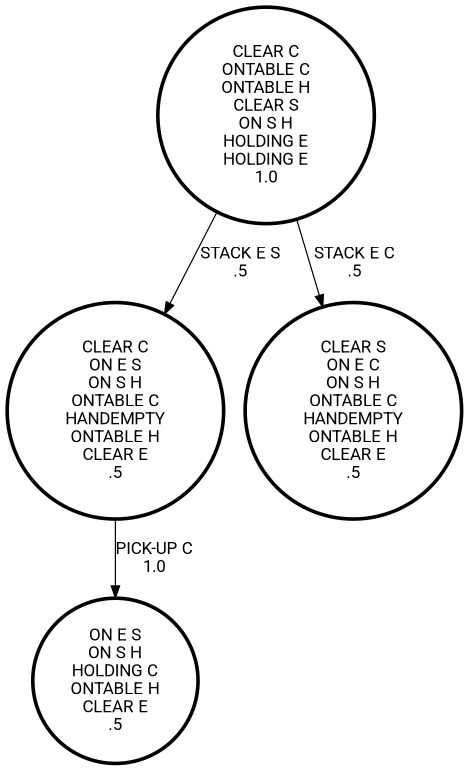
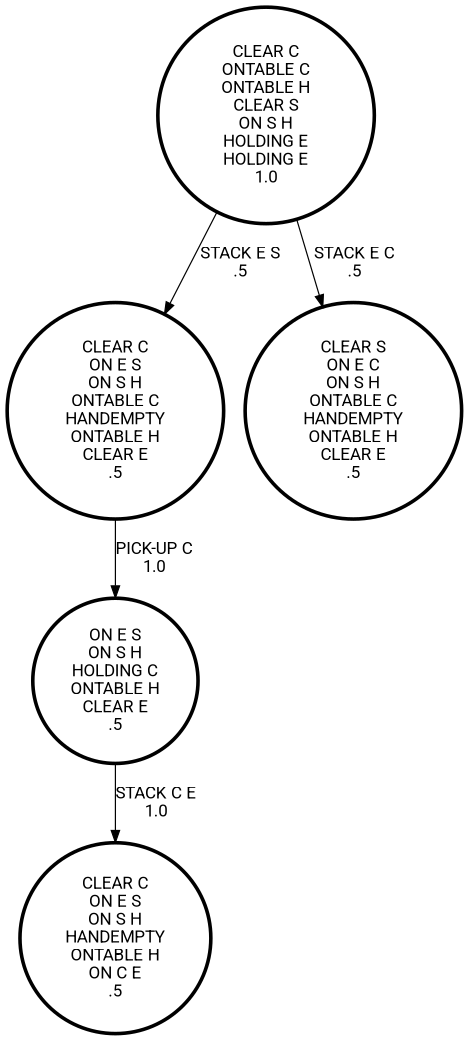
none -> (115, 938)
